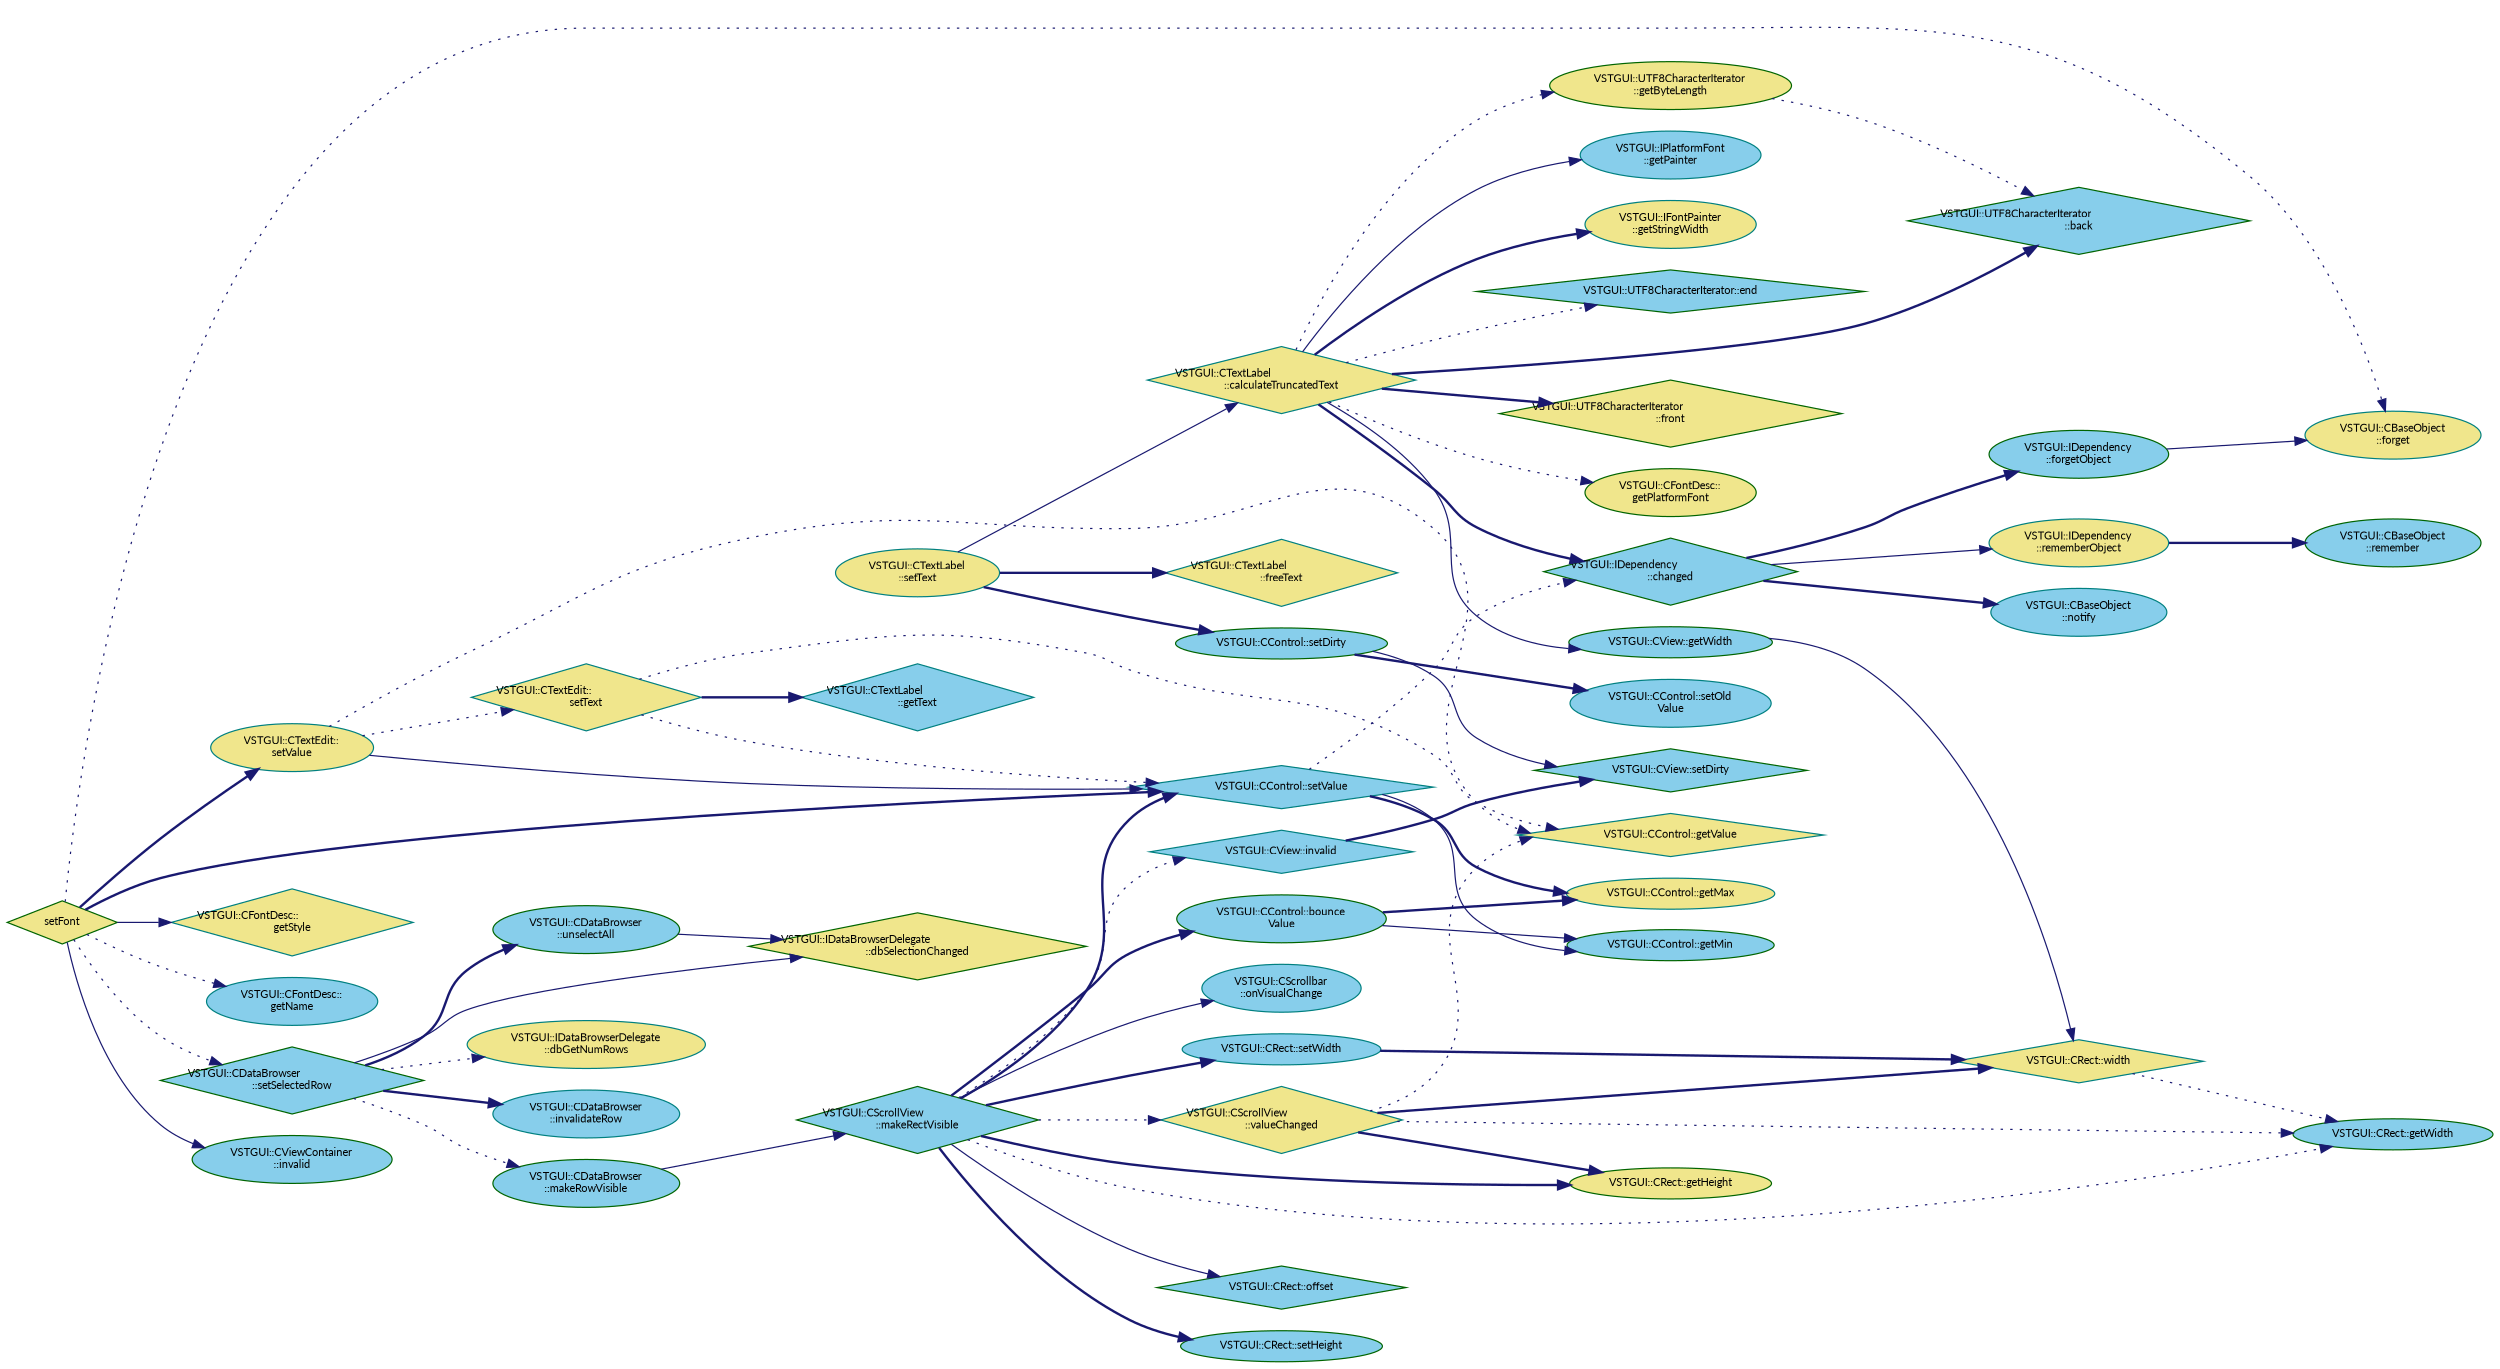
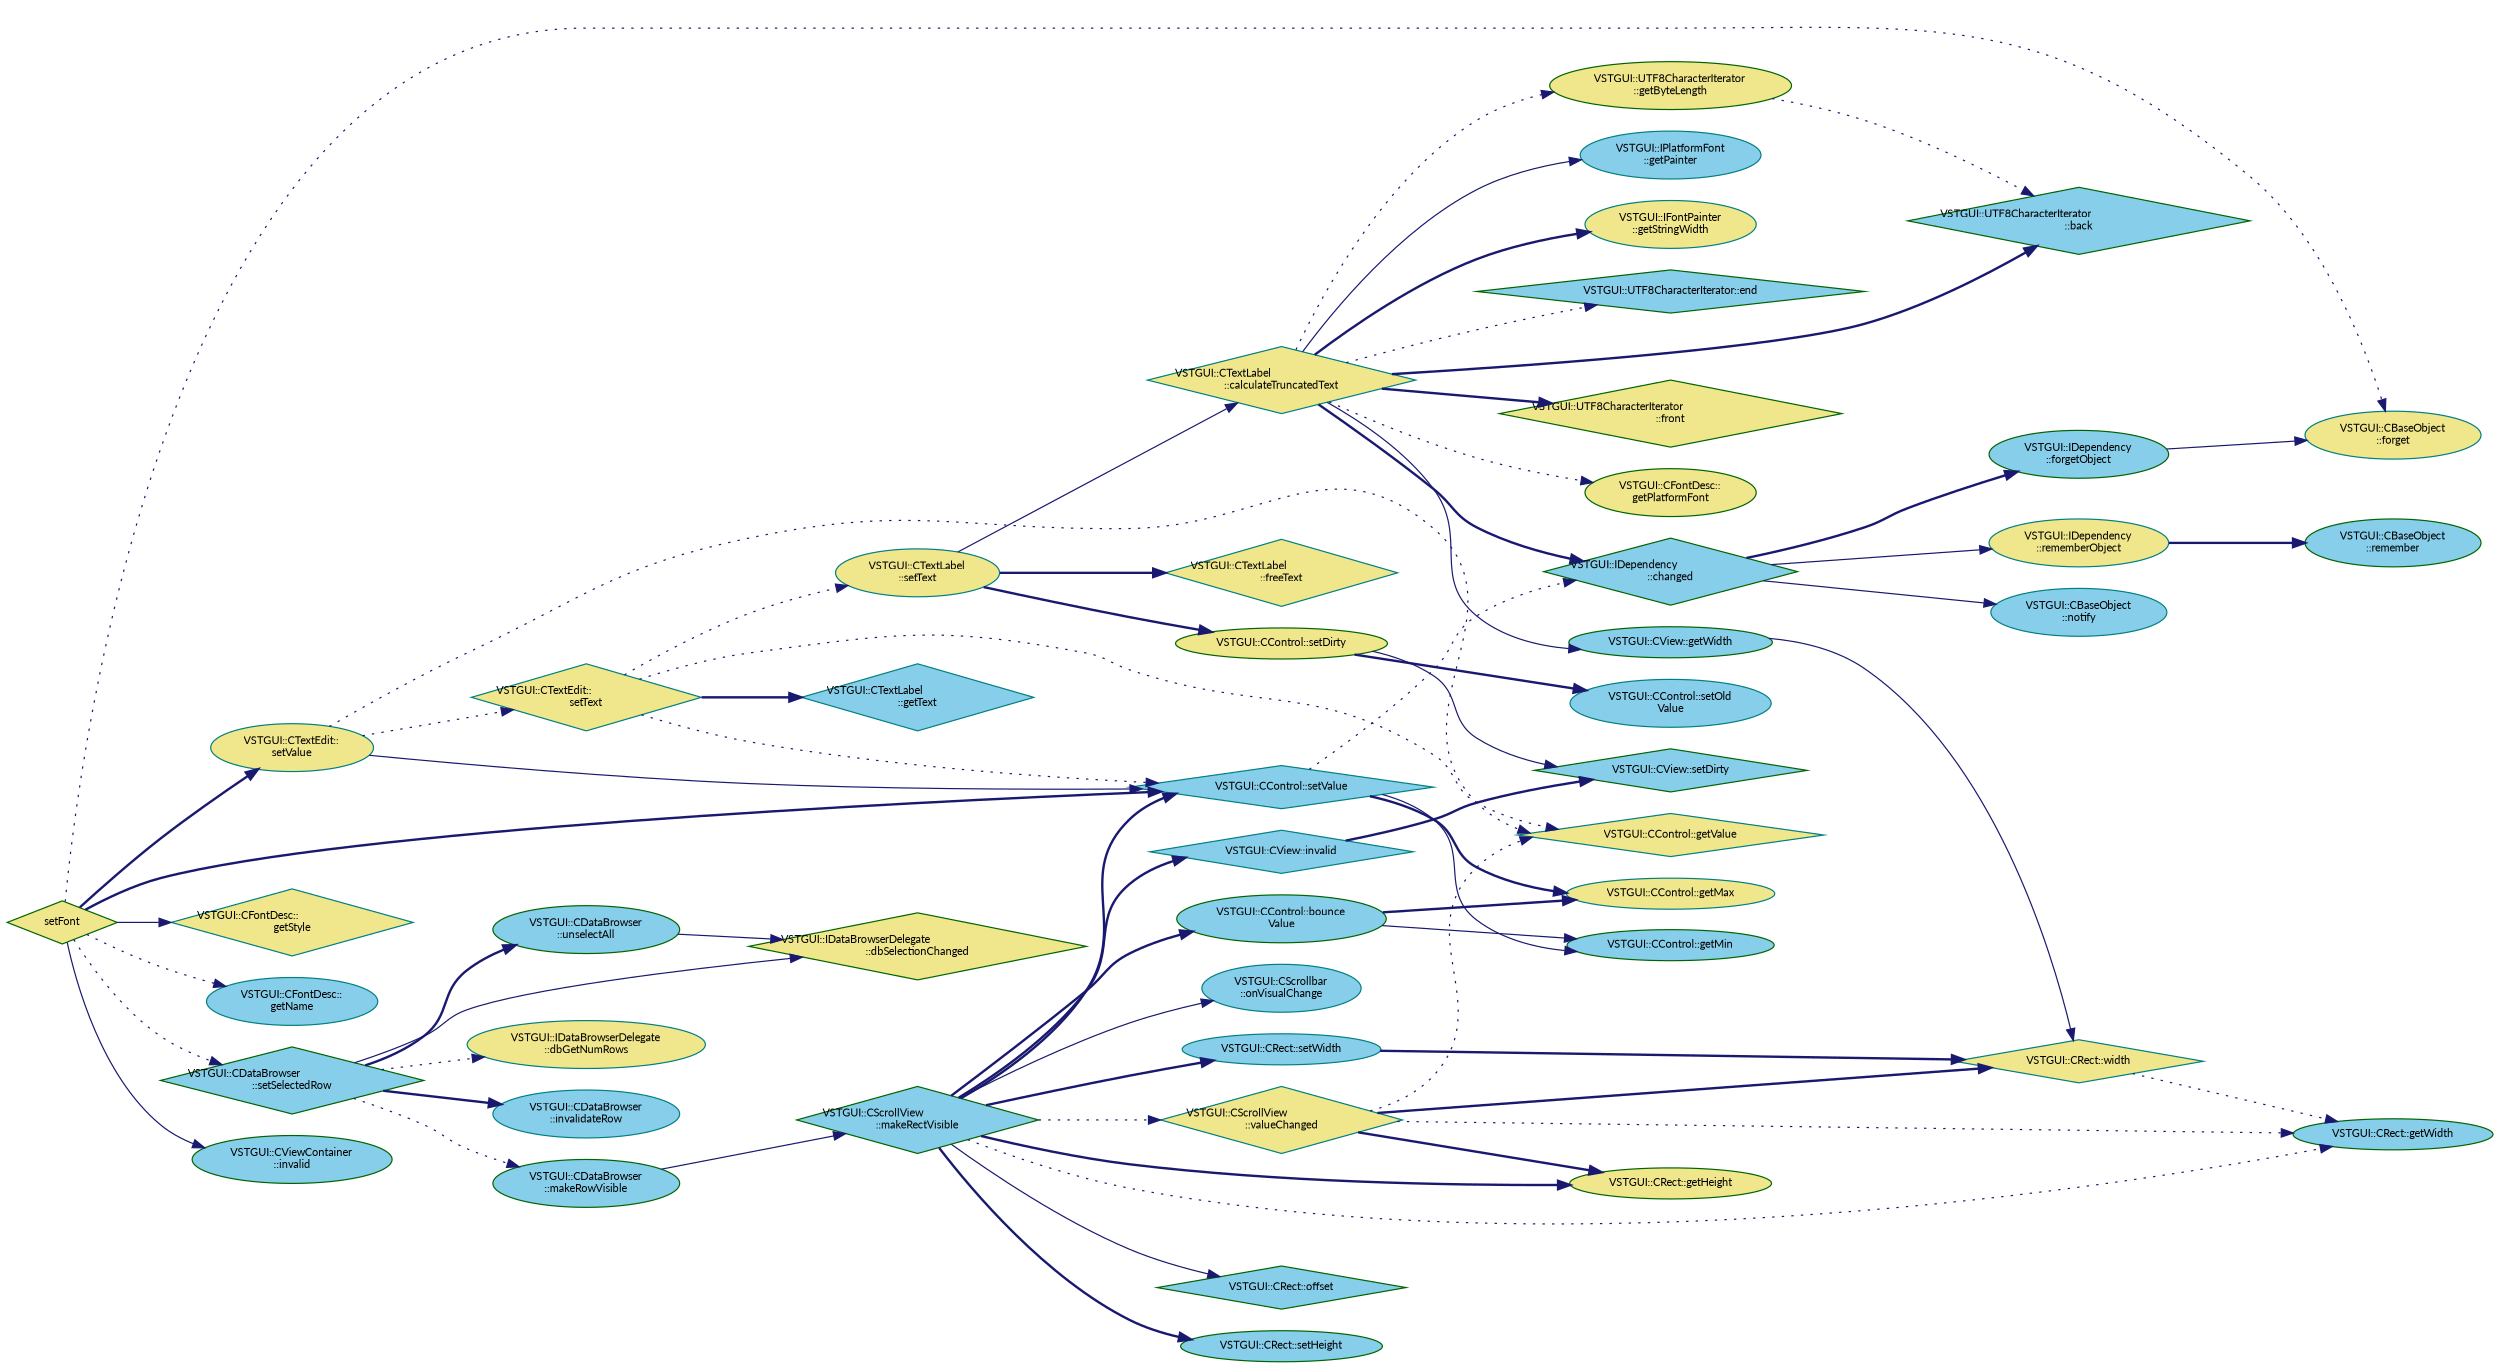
(1874, 592) -> (1874, 592)
none -> (727, 623)
(1282, 643) -> (1282, 643)
(1086, 991) -> (1086, 991)
